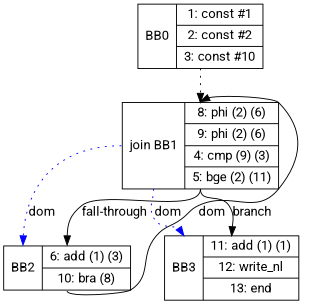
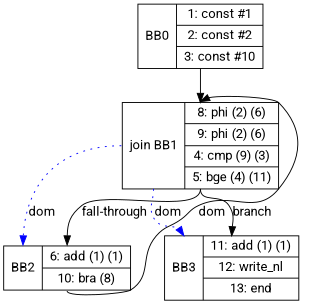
(200, 81) -> (200, 81)
(232, 177) -> (232, 177)
(86, 257) -> (86, 257)
